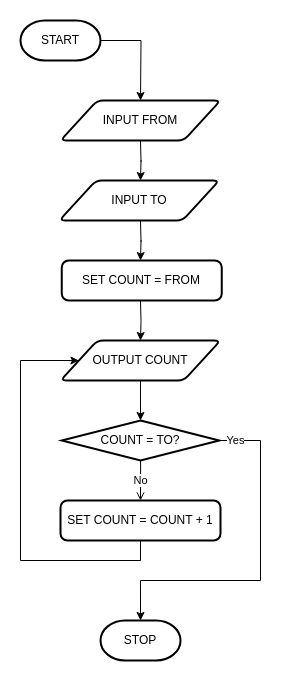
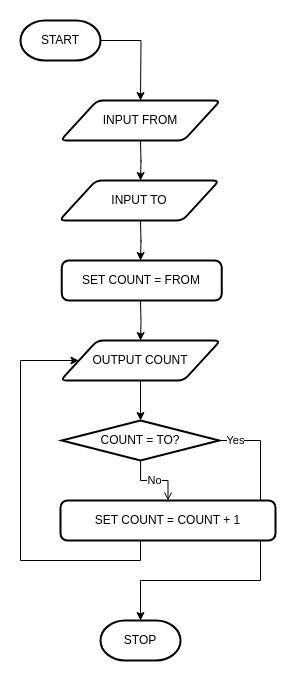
(141, 521) -> (168, 521)
